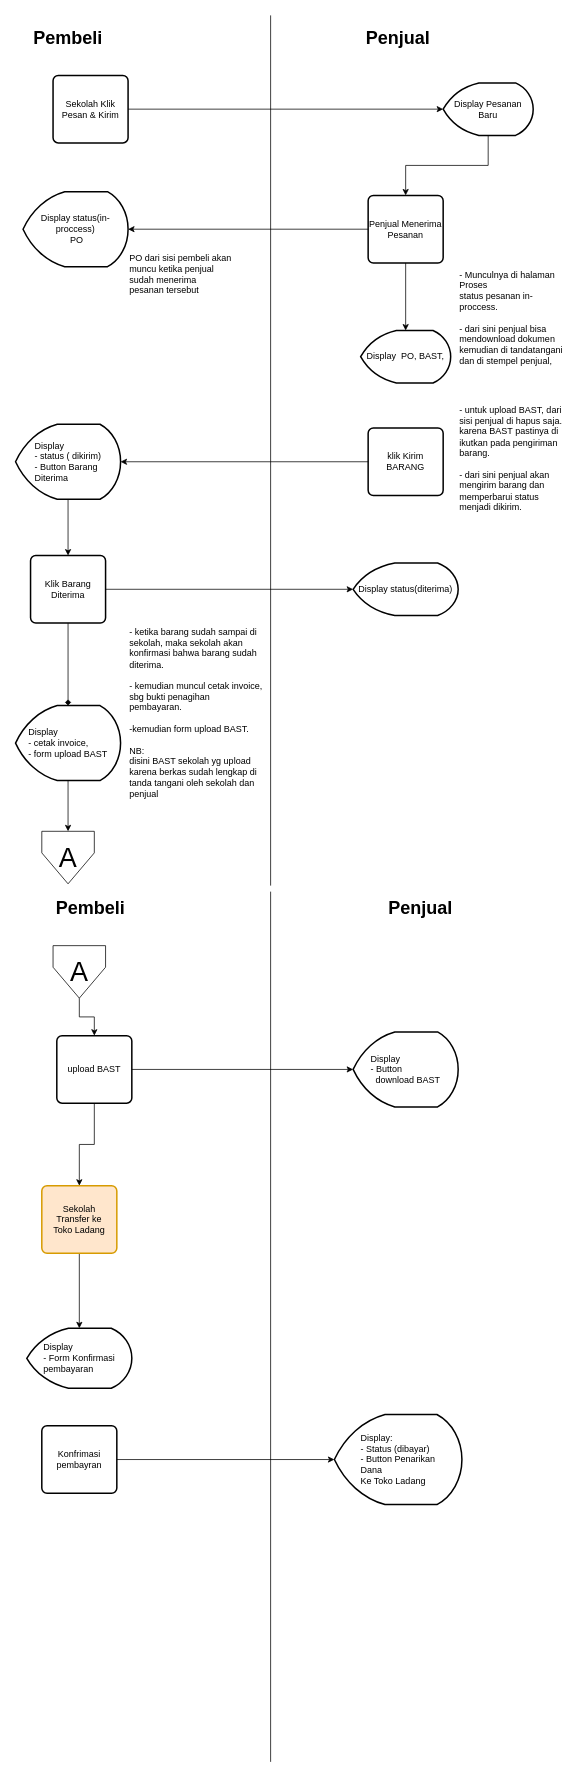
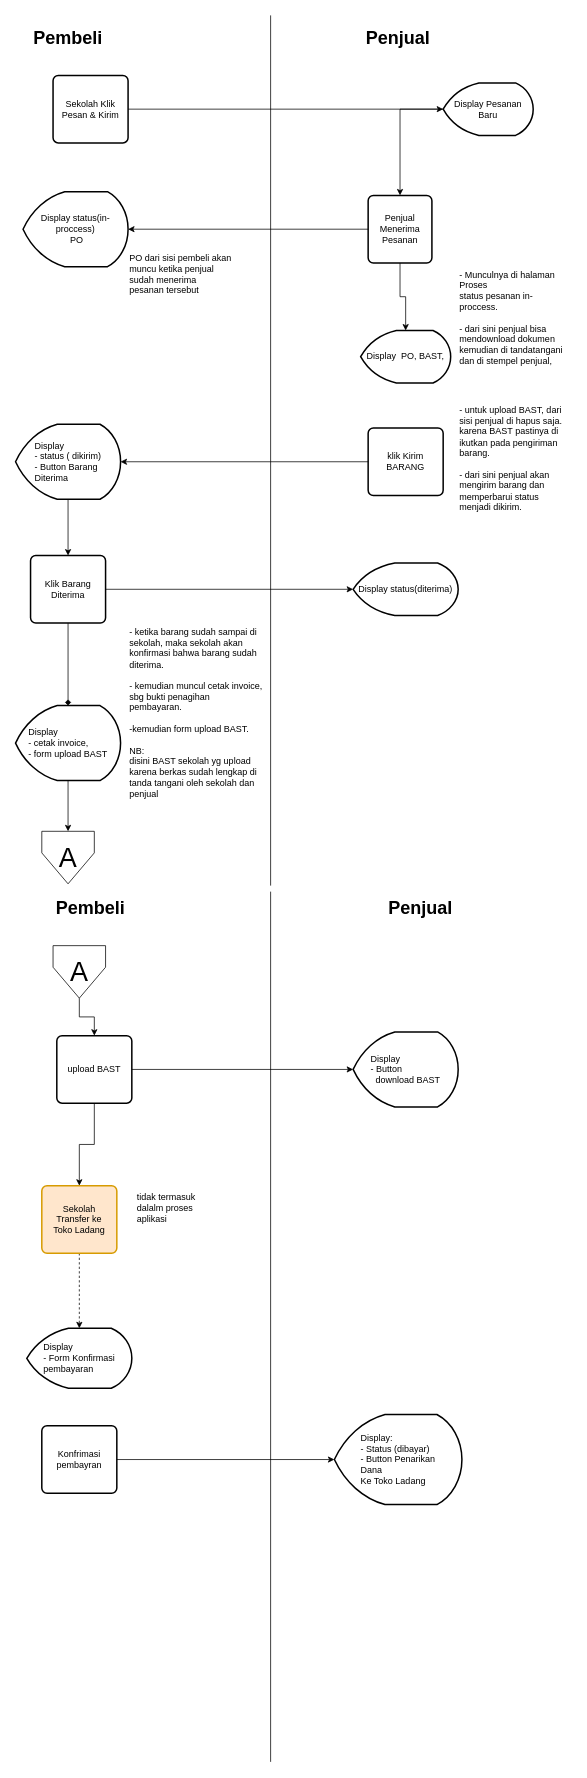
(405, 229) -> (400, 229)
none -> (169, 1208)
(79, 1287) -> (79, 1287)
